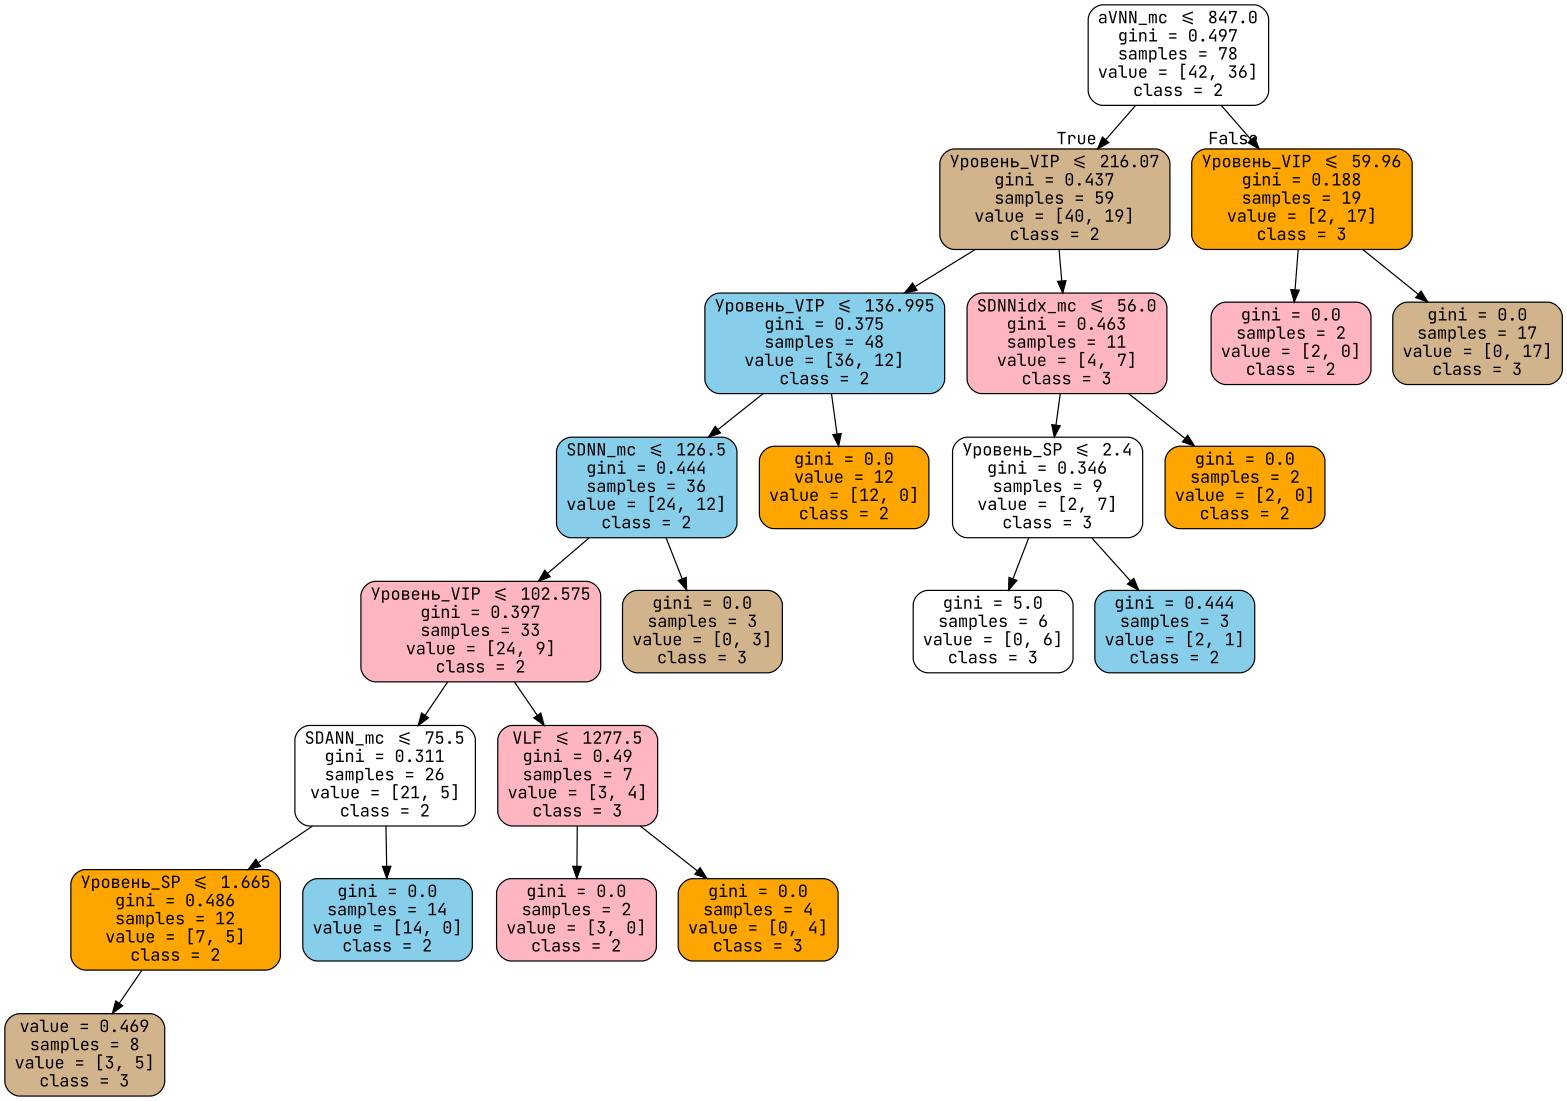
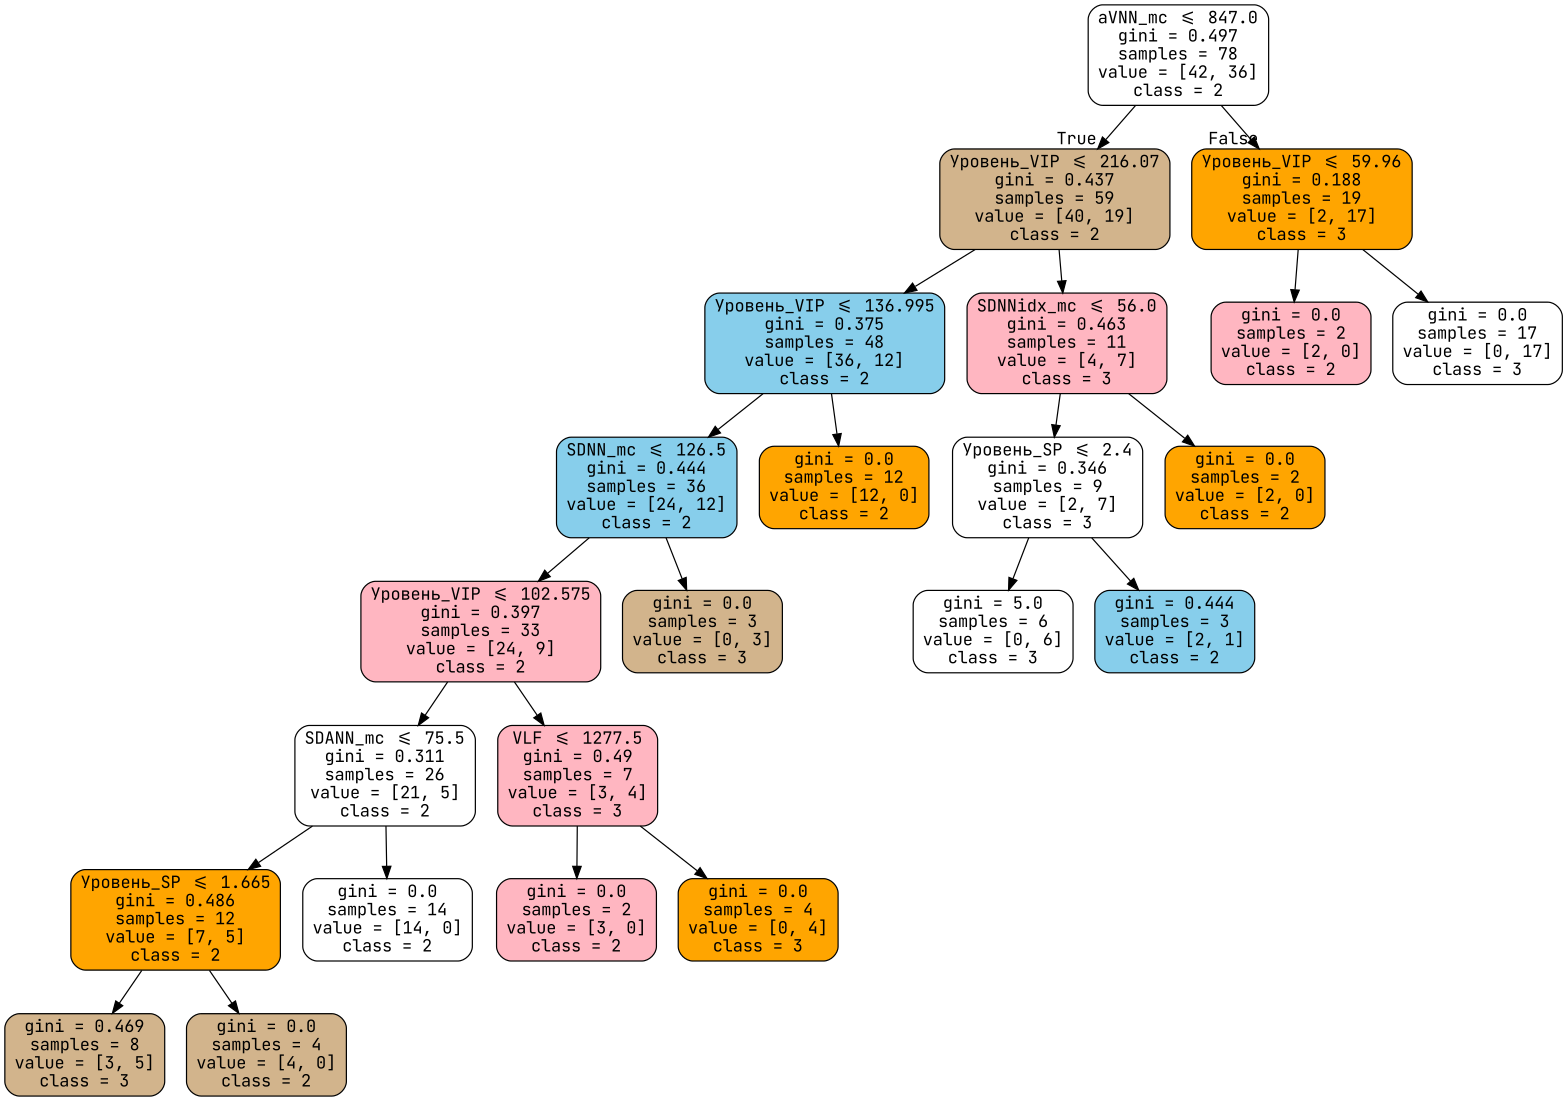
(1478, 343) -> (1478, 343)
(844, 487) -> (844, 487)
(388, 920) -> (388, 920)
(85, 1055) -> (85, 1055)
none -> (266, 1055)
